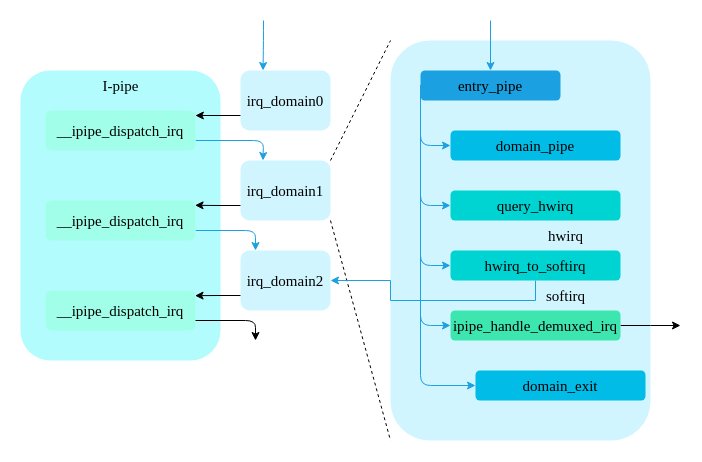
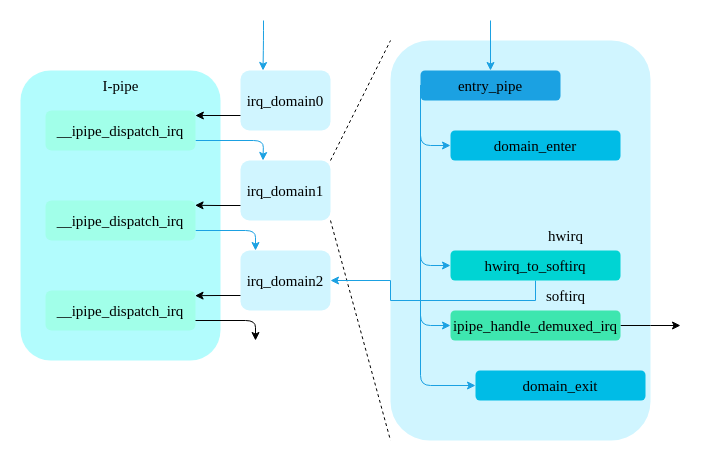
(536, 146) -> (536, 146)
(434, 206) -> none
(536, 206) -> none
